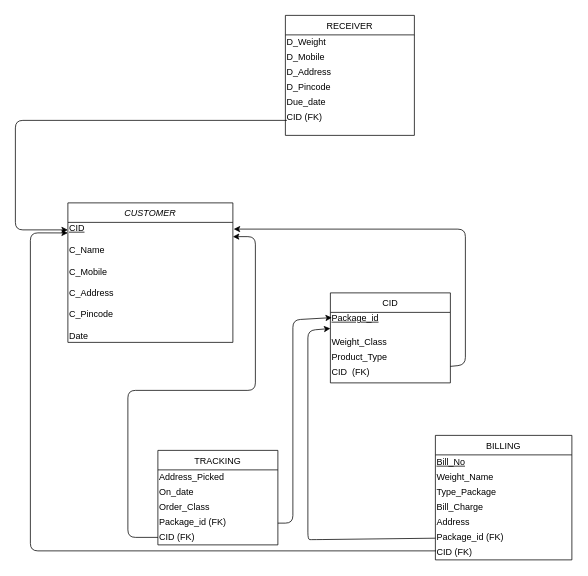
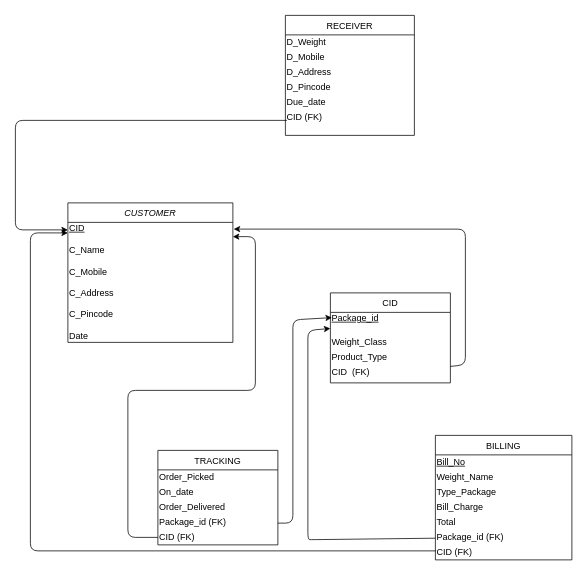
(193, 477) -> (188, 477)
(186, 507) -> (195, 507)
(455, 522) -> (448, 522)
